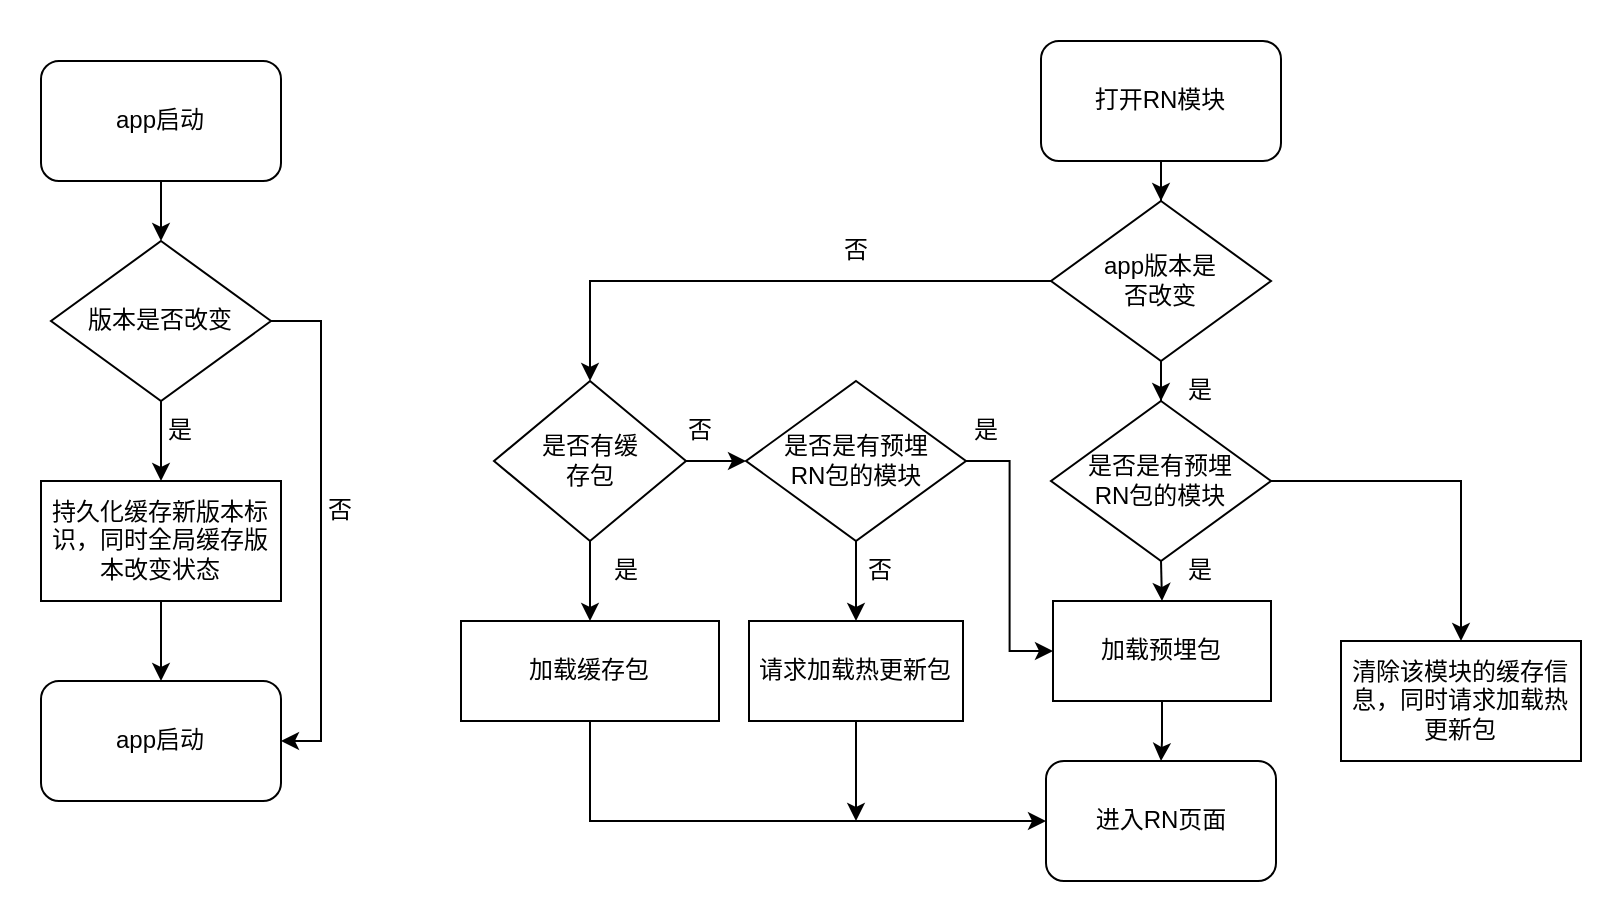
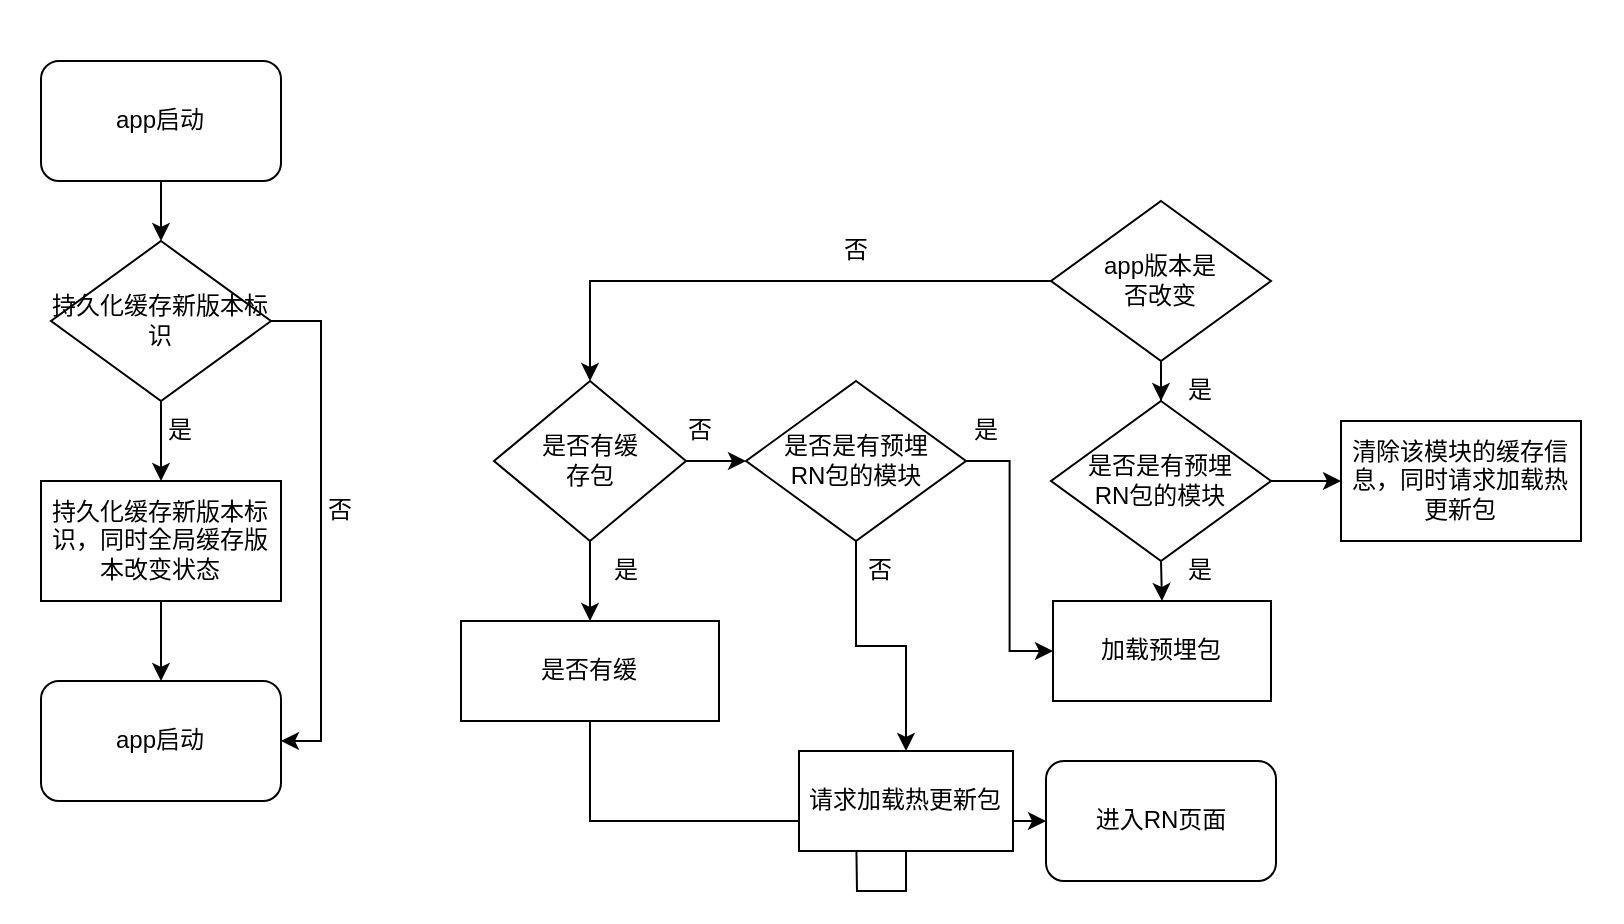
(1161, 101) -> none
(1161, 188) -> none
(161, 321) -> (161, 321)
(590, 671) -> (590, 671)
(856, 671) -> (906, 801)
(1461, 701) -> (1461, 481)
(1162, 724) -> none
